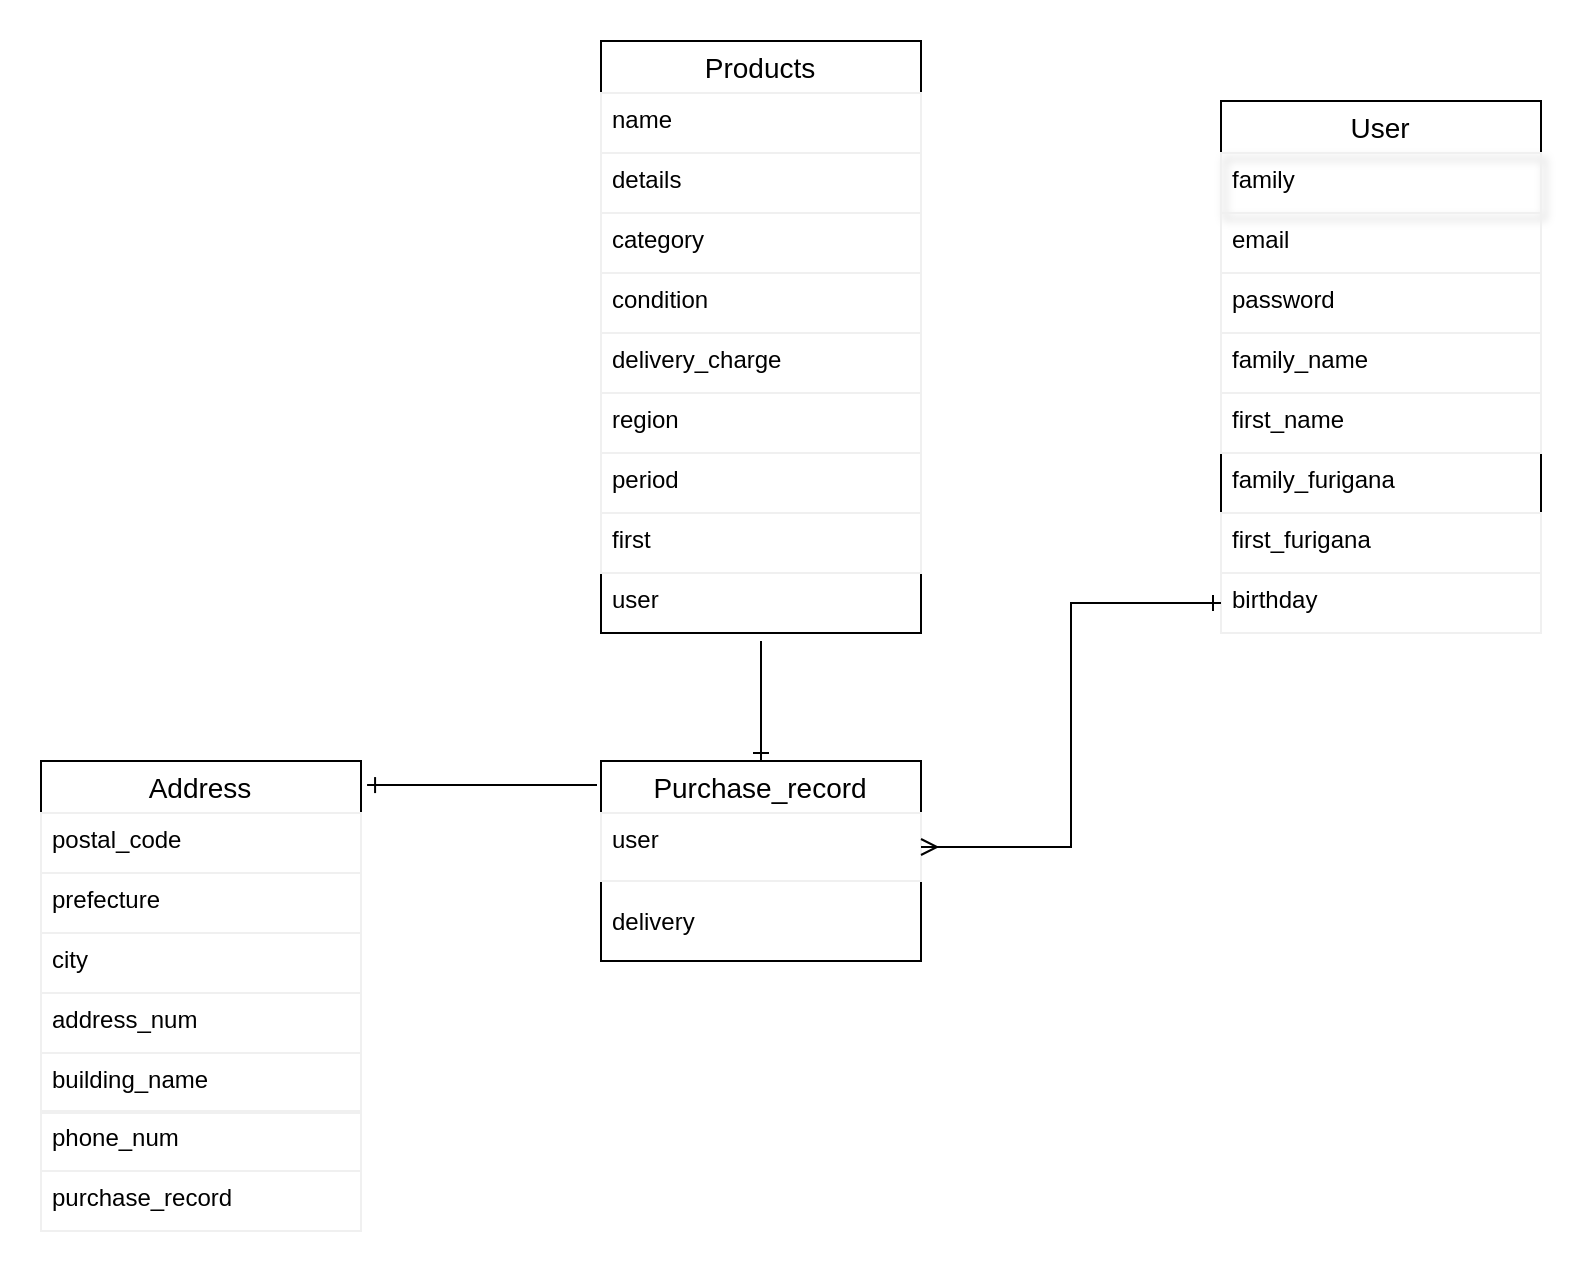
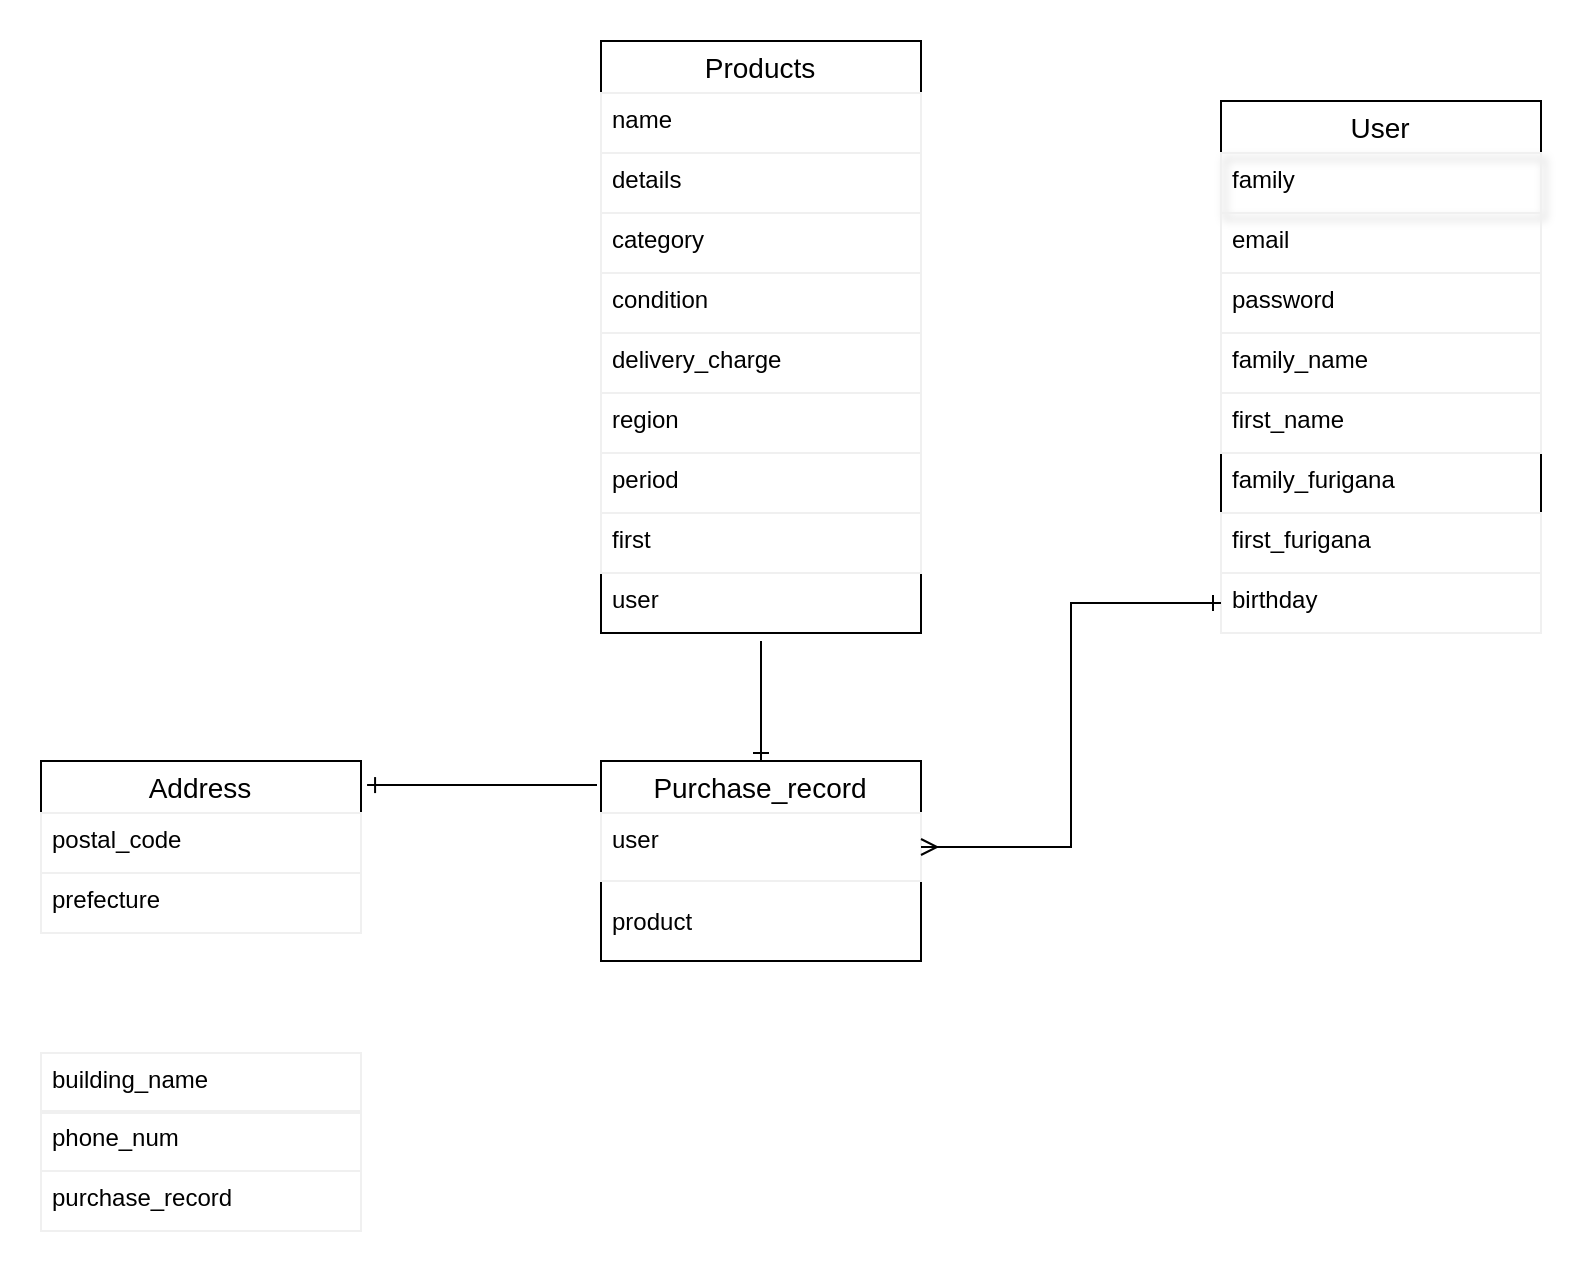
(660, 922) -> (659, 922)
(201, 963) -> none
(201, 1023) -> none
